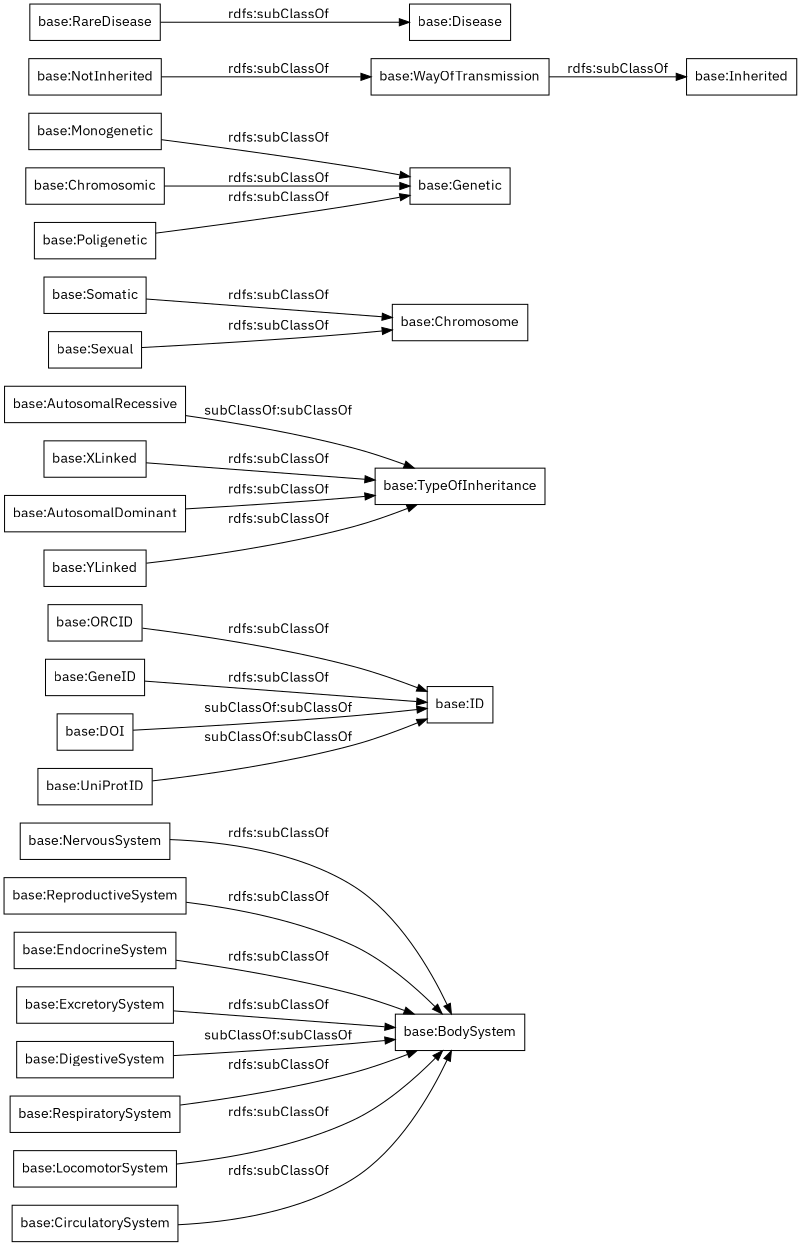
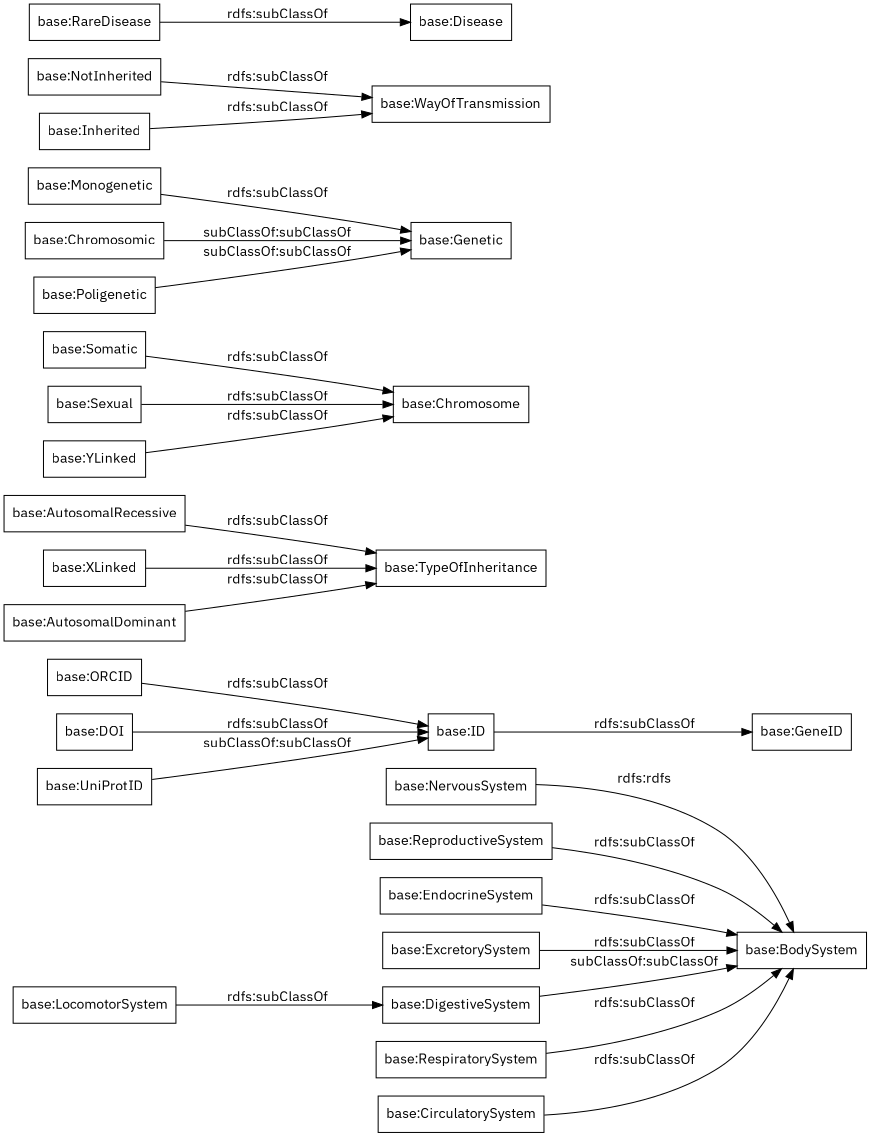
(613, 77) -> (256, 122)
(279, 178) -> (278, 233)
(279, 198) -> (278, 252)
(279, 411) -> (278, 521)
(279, 543) -> (265, 437)
(281, 691) -> (618, 732)
(279, 708) -> (278, 724)
(279, 834) -> (645, 779)
(316, 1135) -> (274, 1005)
